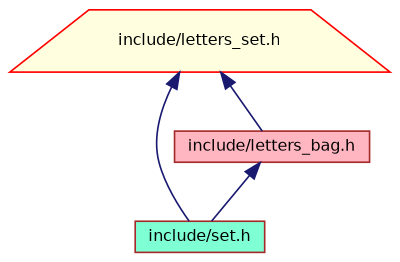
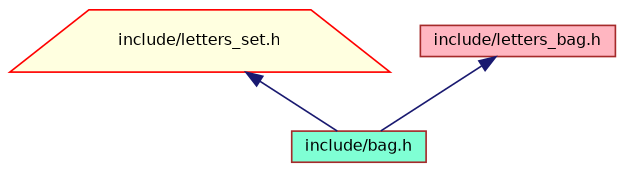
(246, 109) -> none
(200, 237) -> (359, 147)
